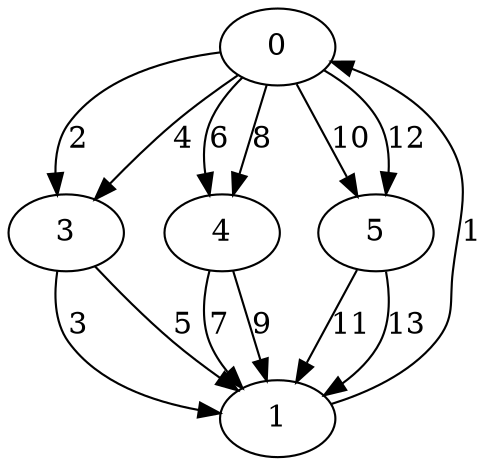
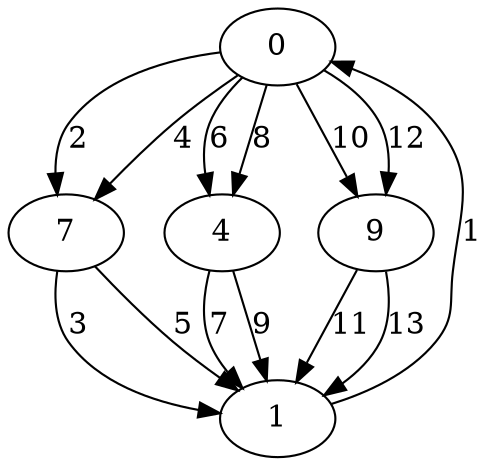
(66, 233) -> (66, 233)
(376, 233) -> (376, 233)
